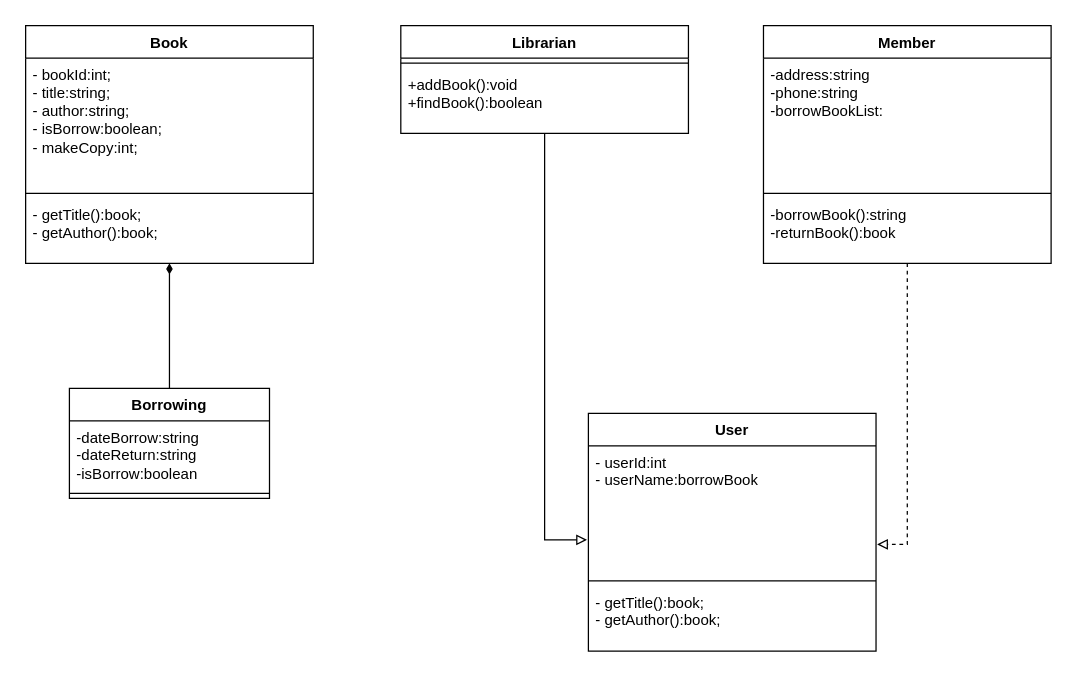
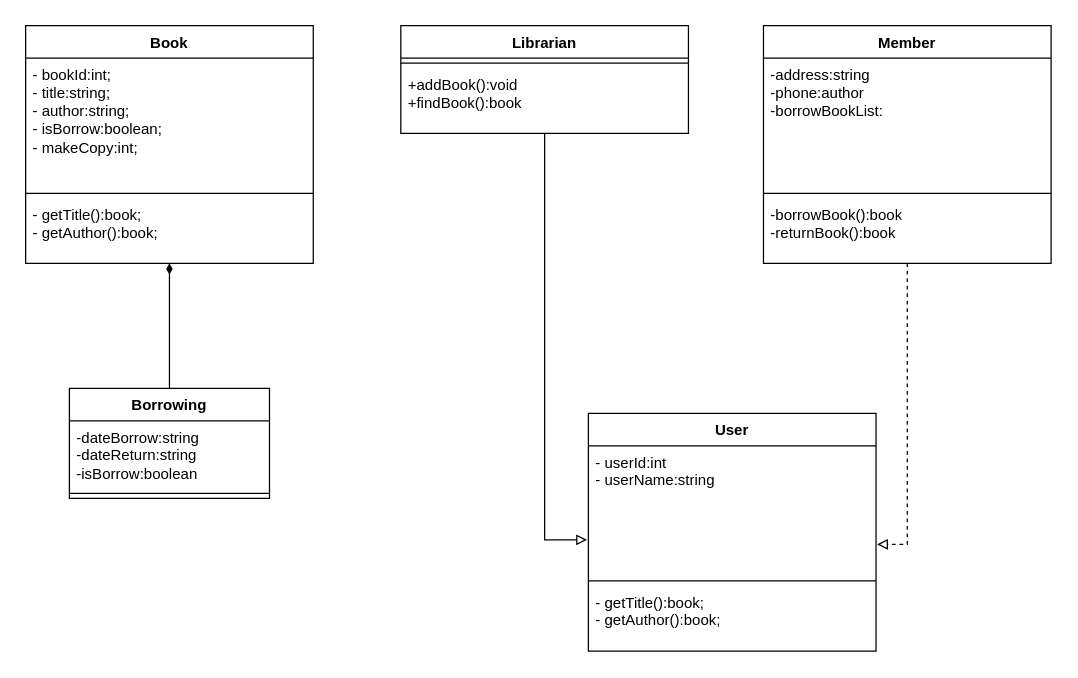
(834, 94) -> (834, 94)
(482, 95) -> (471, 95)
(851, 225) -> (844, 225)
(680, 472) -> (661, 472)
